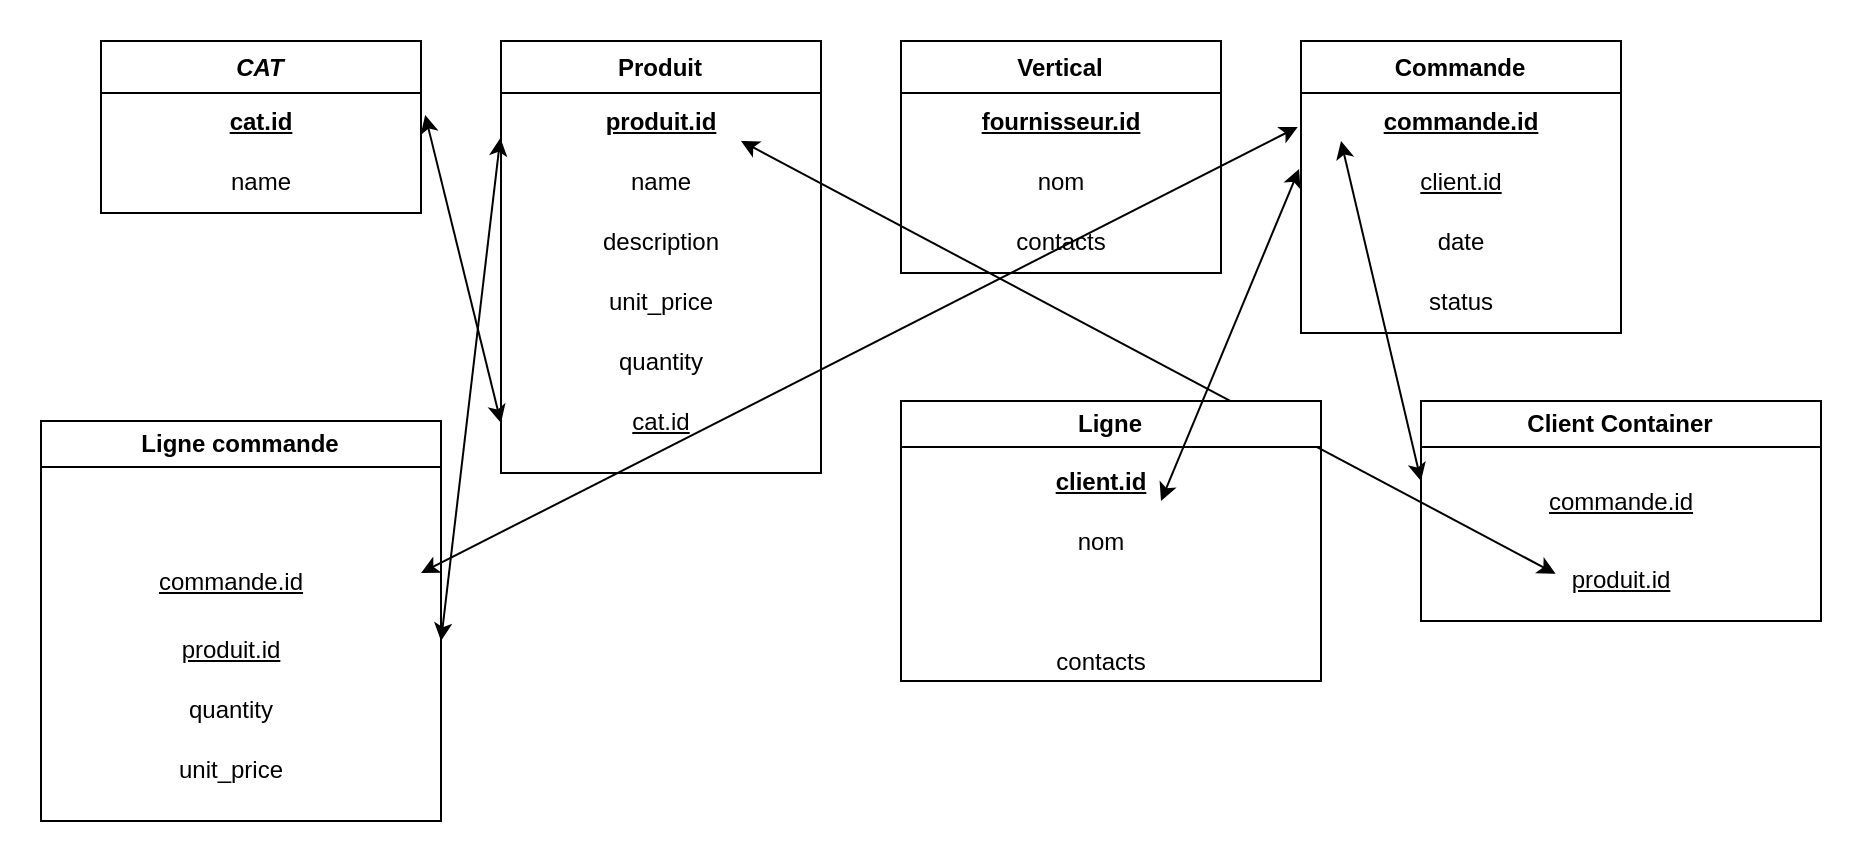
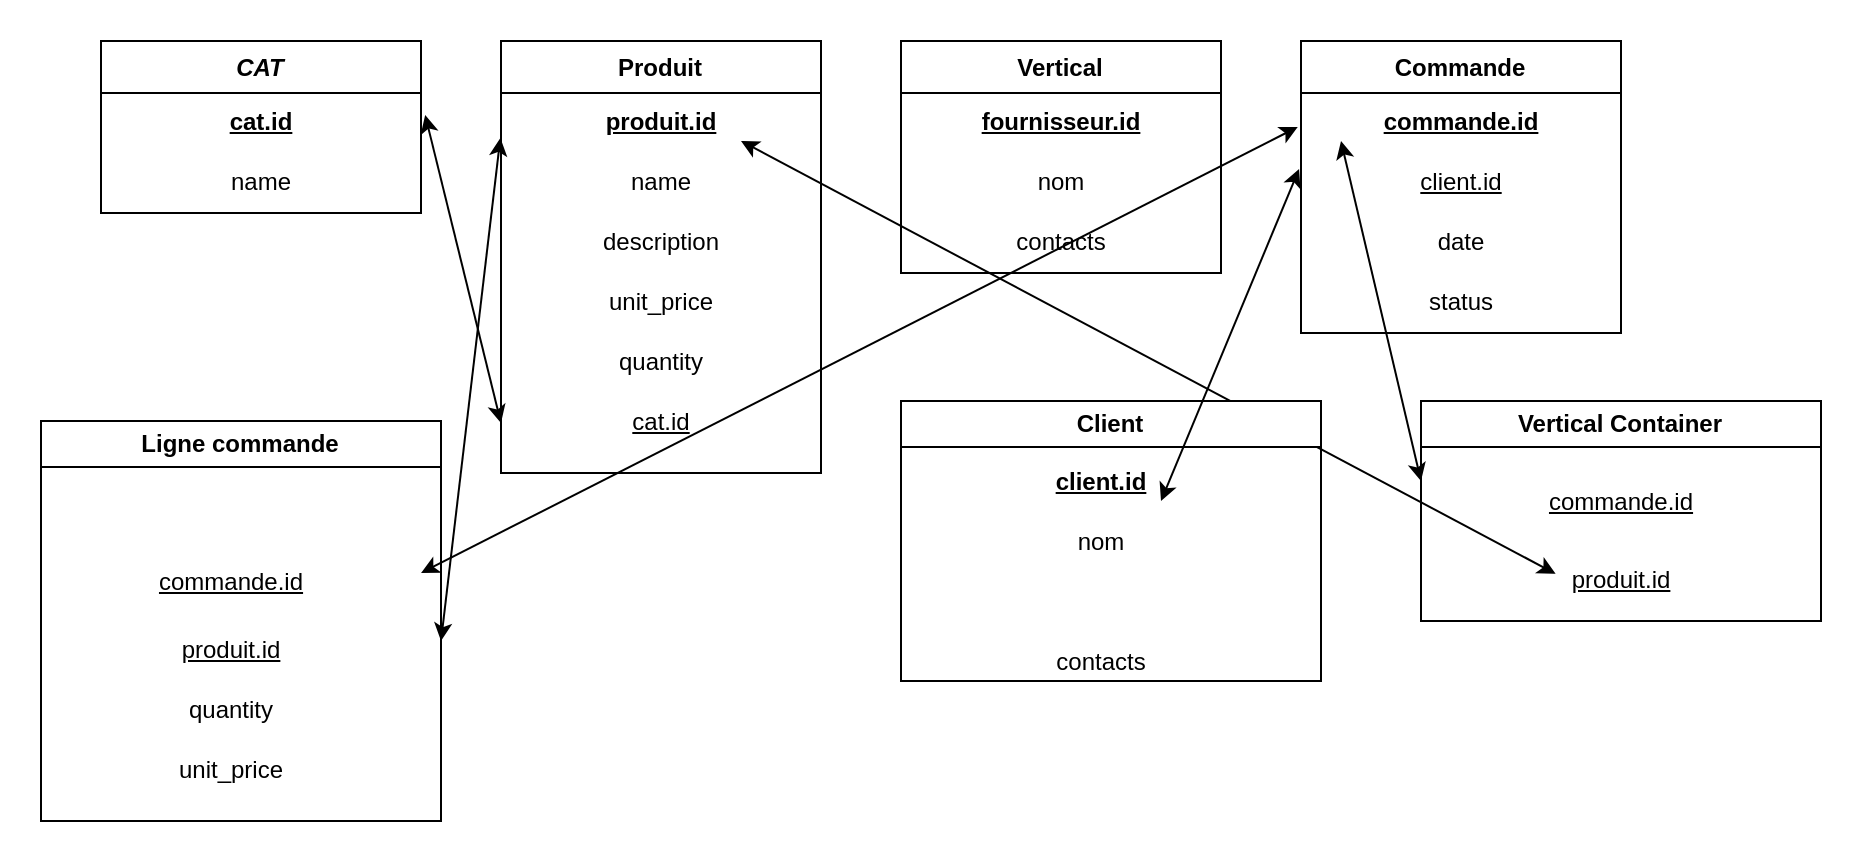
(1111, 425) -> (1111, 425)
(1621, 425) -> (1621, 425)
